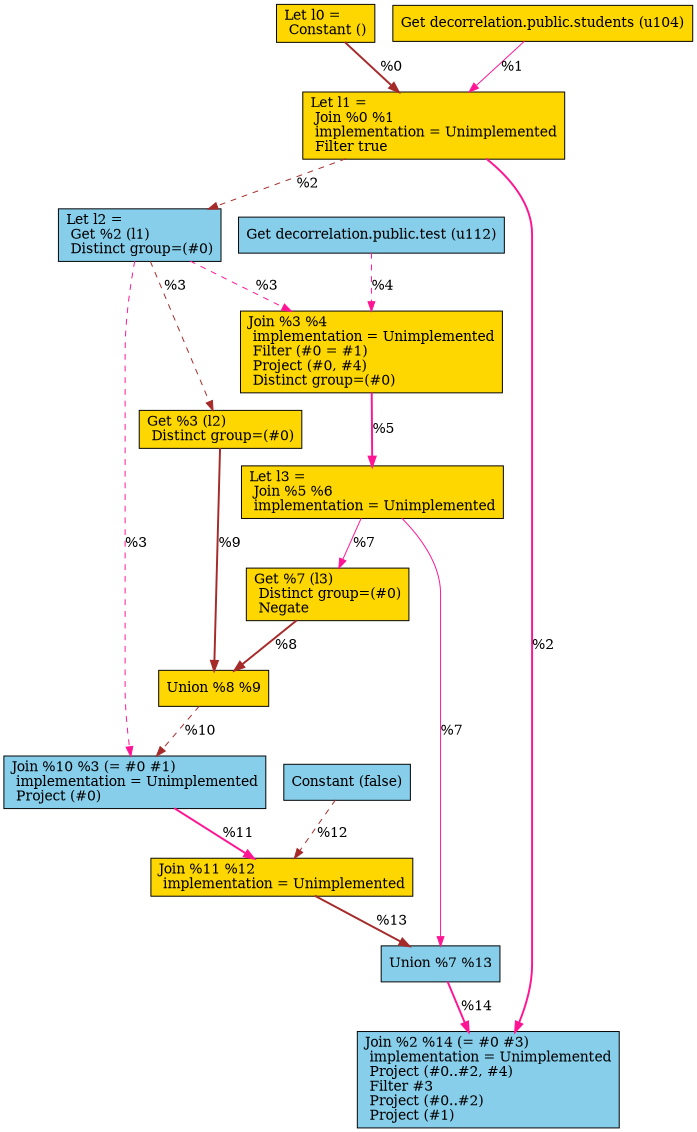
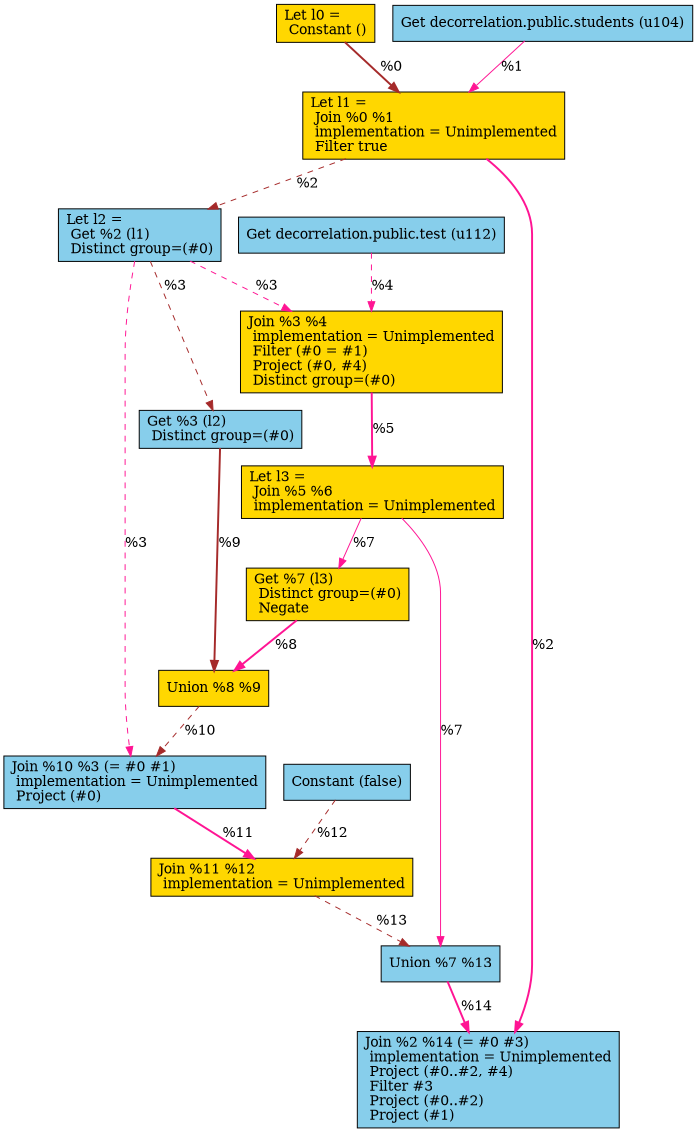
(543, 23) -> (543, 23)
(221, 429) -> (221, 429)
(270, 642) -> (270, 642)
(358, 919) -> (358, 919)
